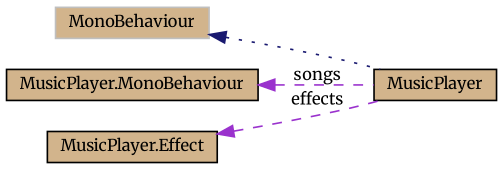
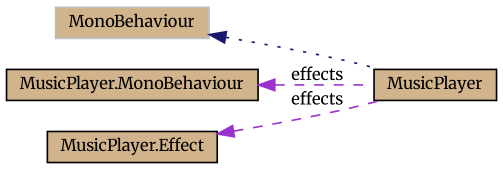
(316, 76) -> (316, 76)
